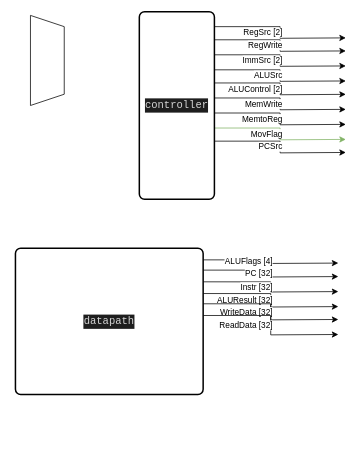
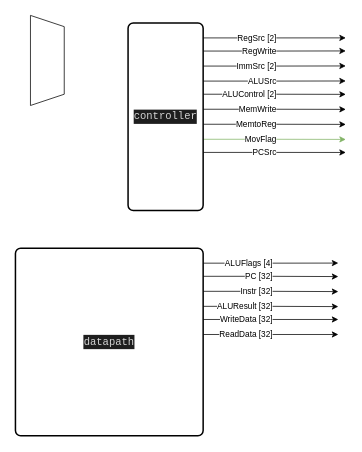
(177, 105) -> (165, 117)
(109, 321) -> (109, 342)
